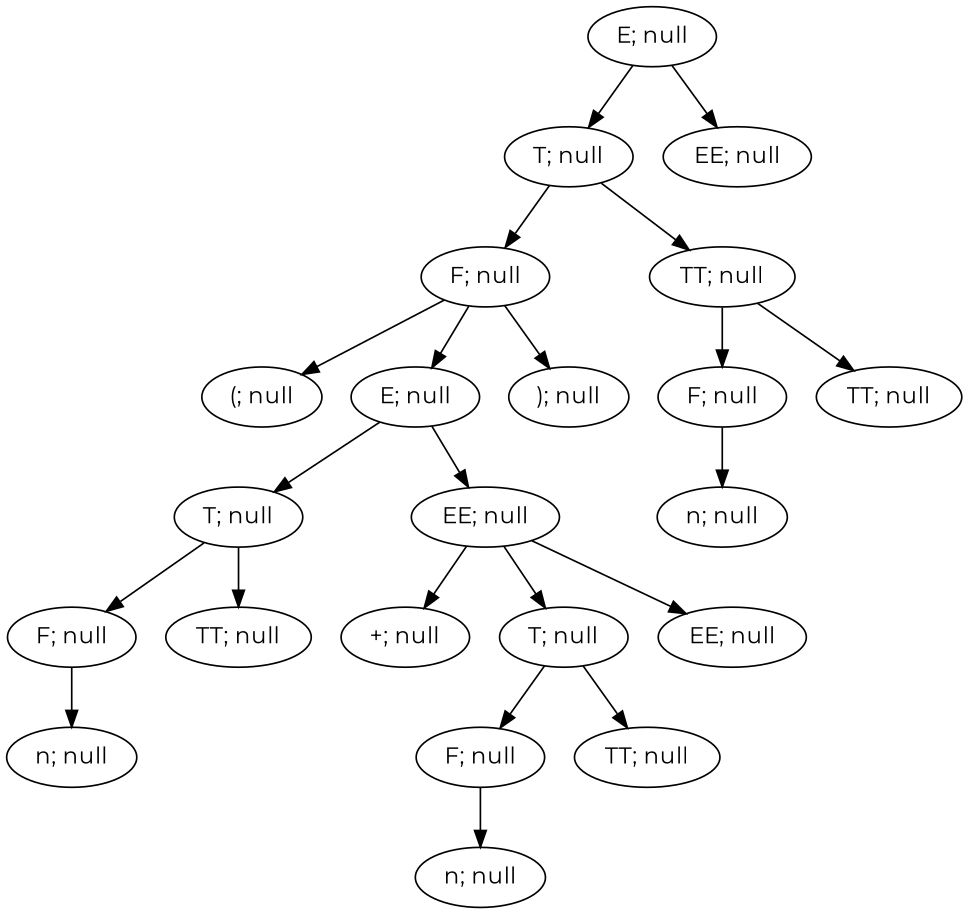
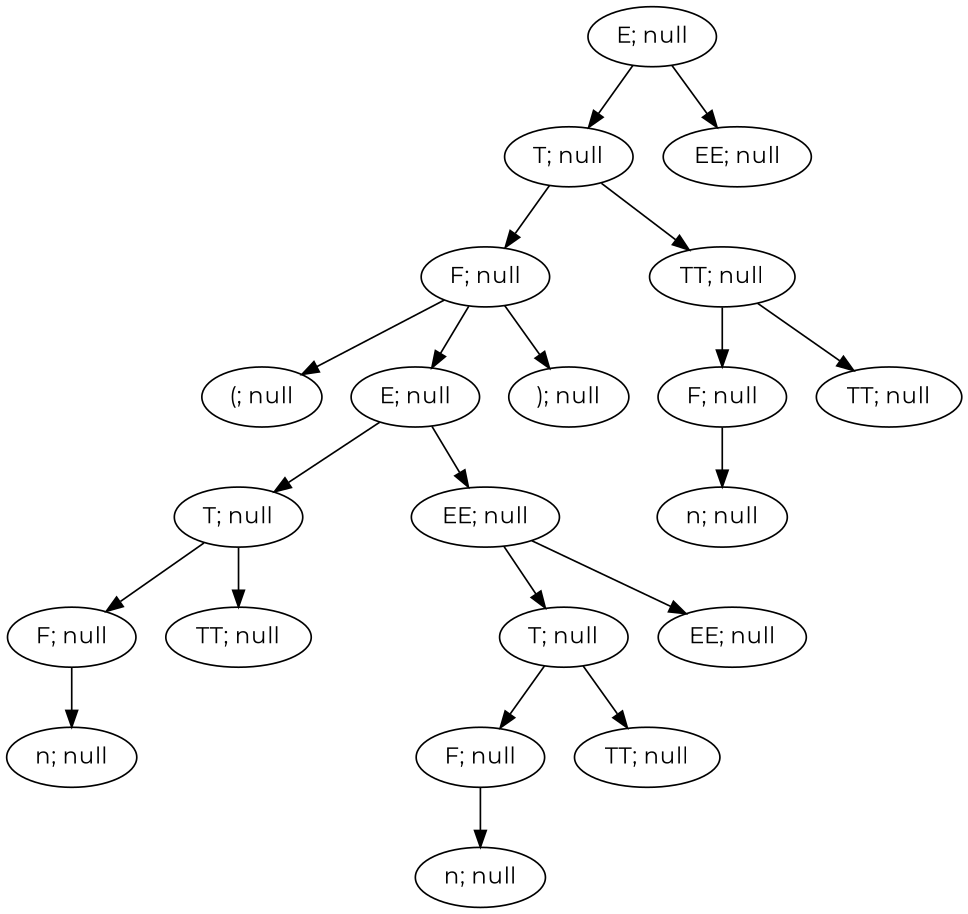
(405, 637) -> none
